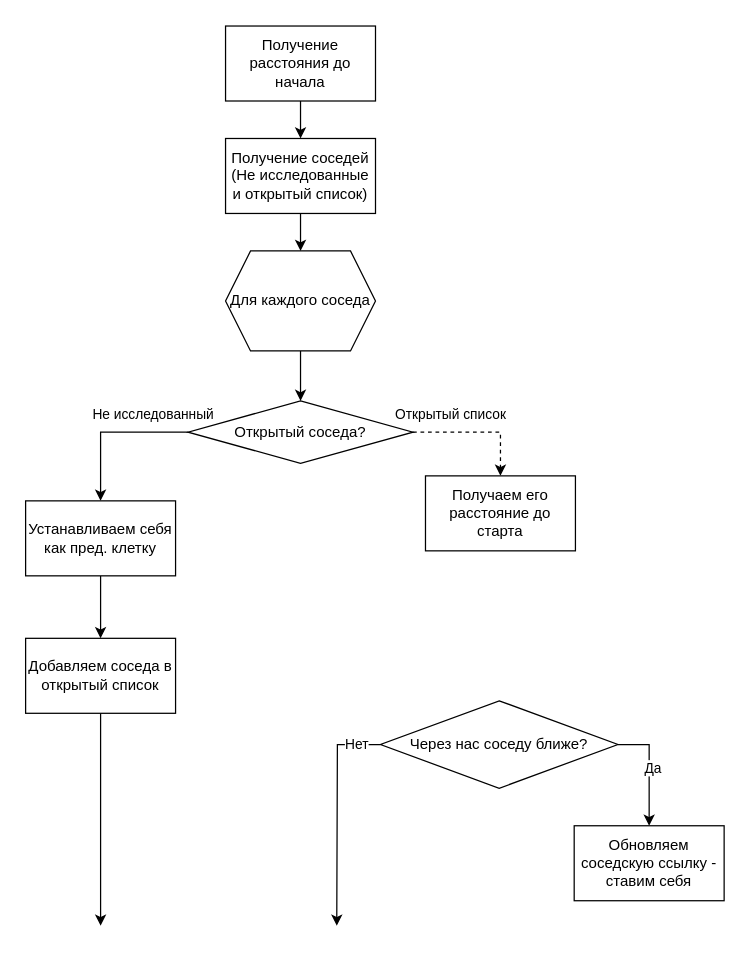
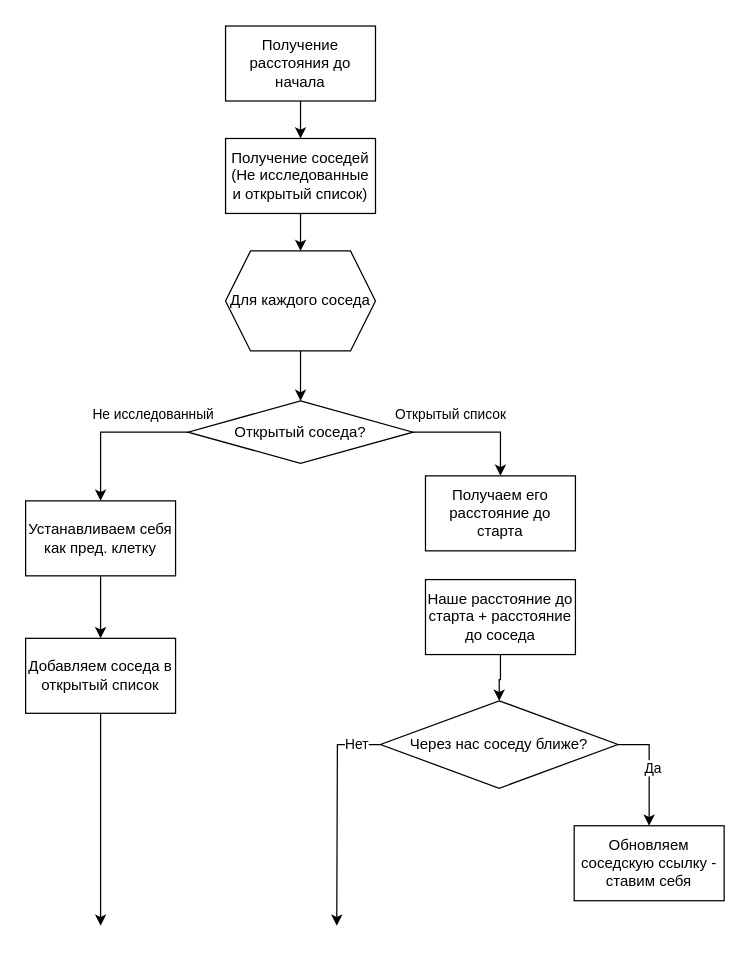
(474, 432) -> (474, 432)
none -> (501, 617)
none -> (501, 673)
